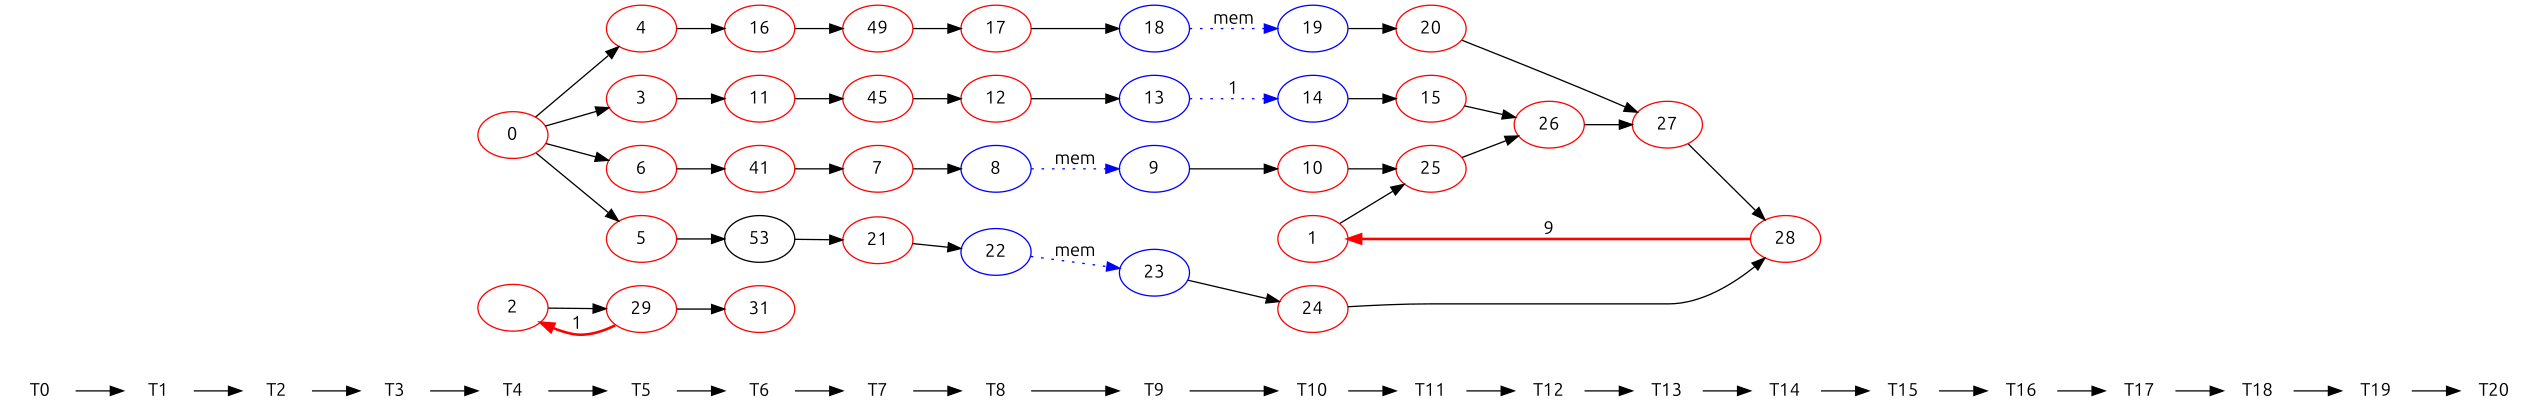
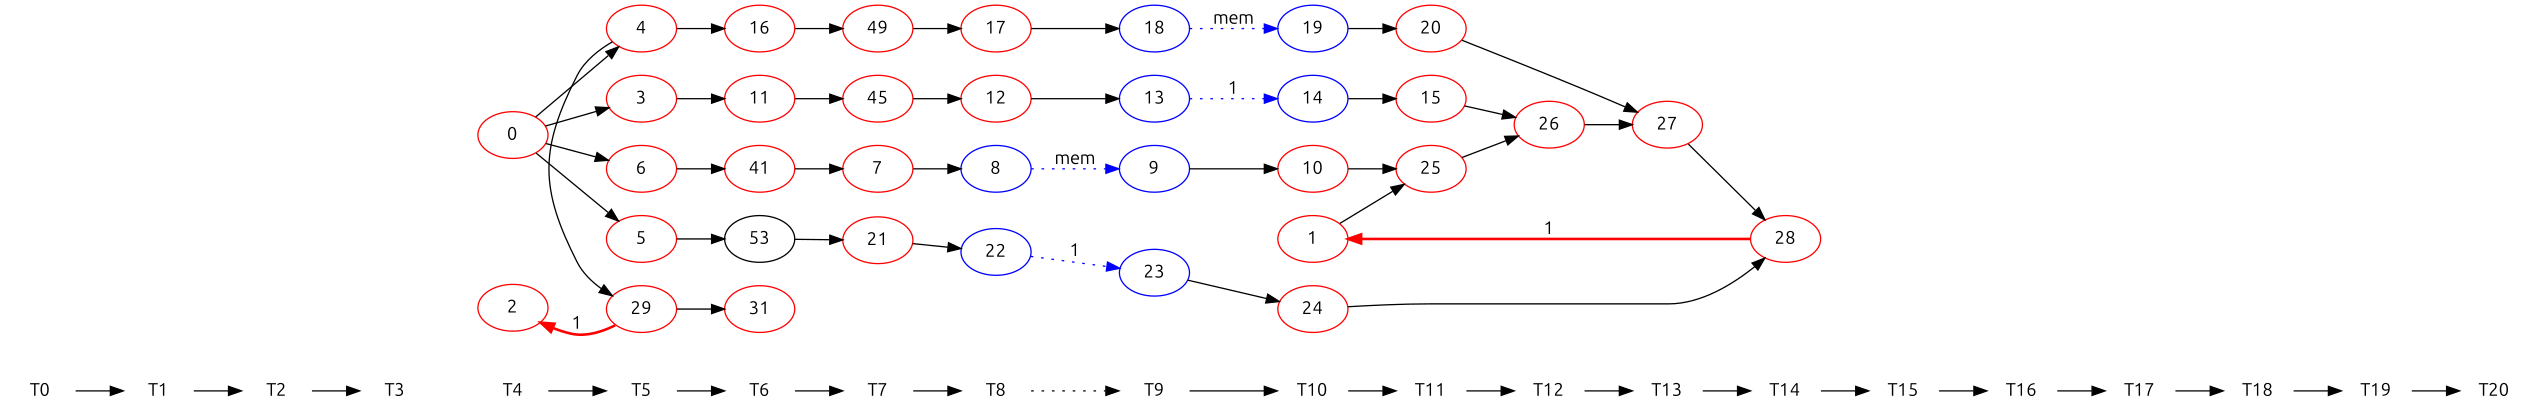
(1549, 229) -> (1549, 229)
(1075, 251) -> (1075, 251)
(571, 308) -> (550, 176)
(447, 391) -> none
(1068, 391) -> (1068, 391)
